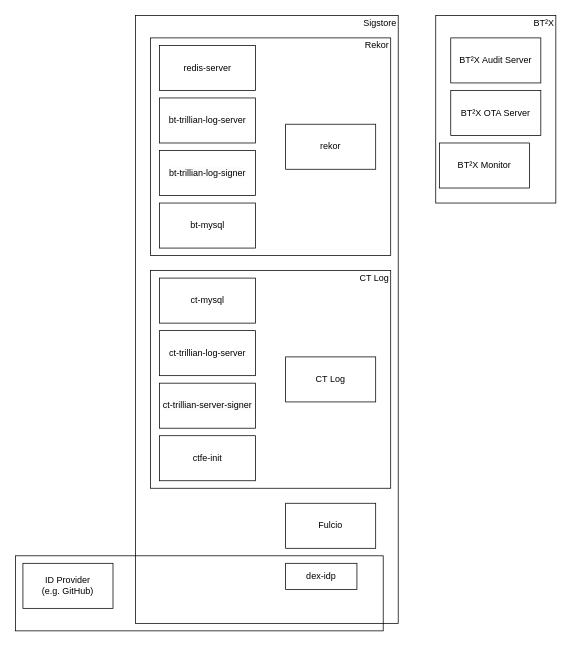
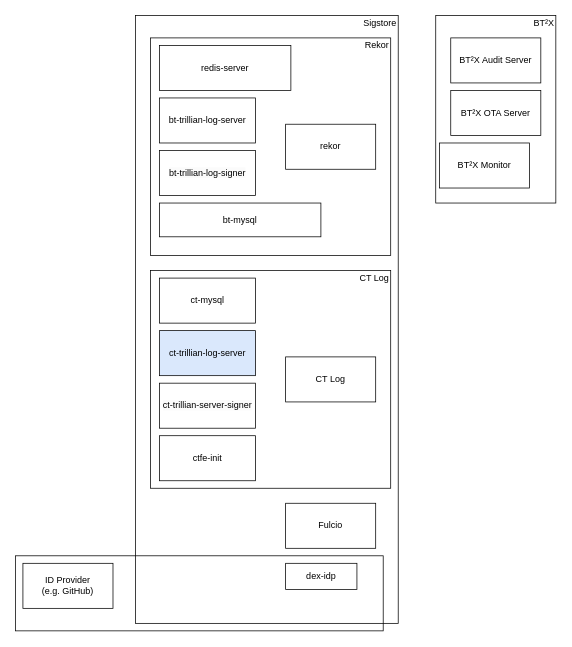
(207, 68) -> (225, 68)
(207, 225) -> (240, 220)
(207, 353) -> (207, 353)
